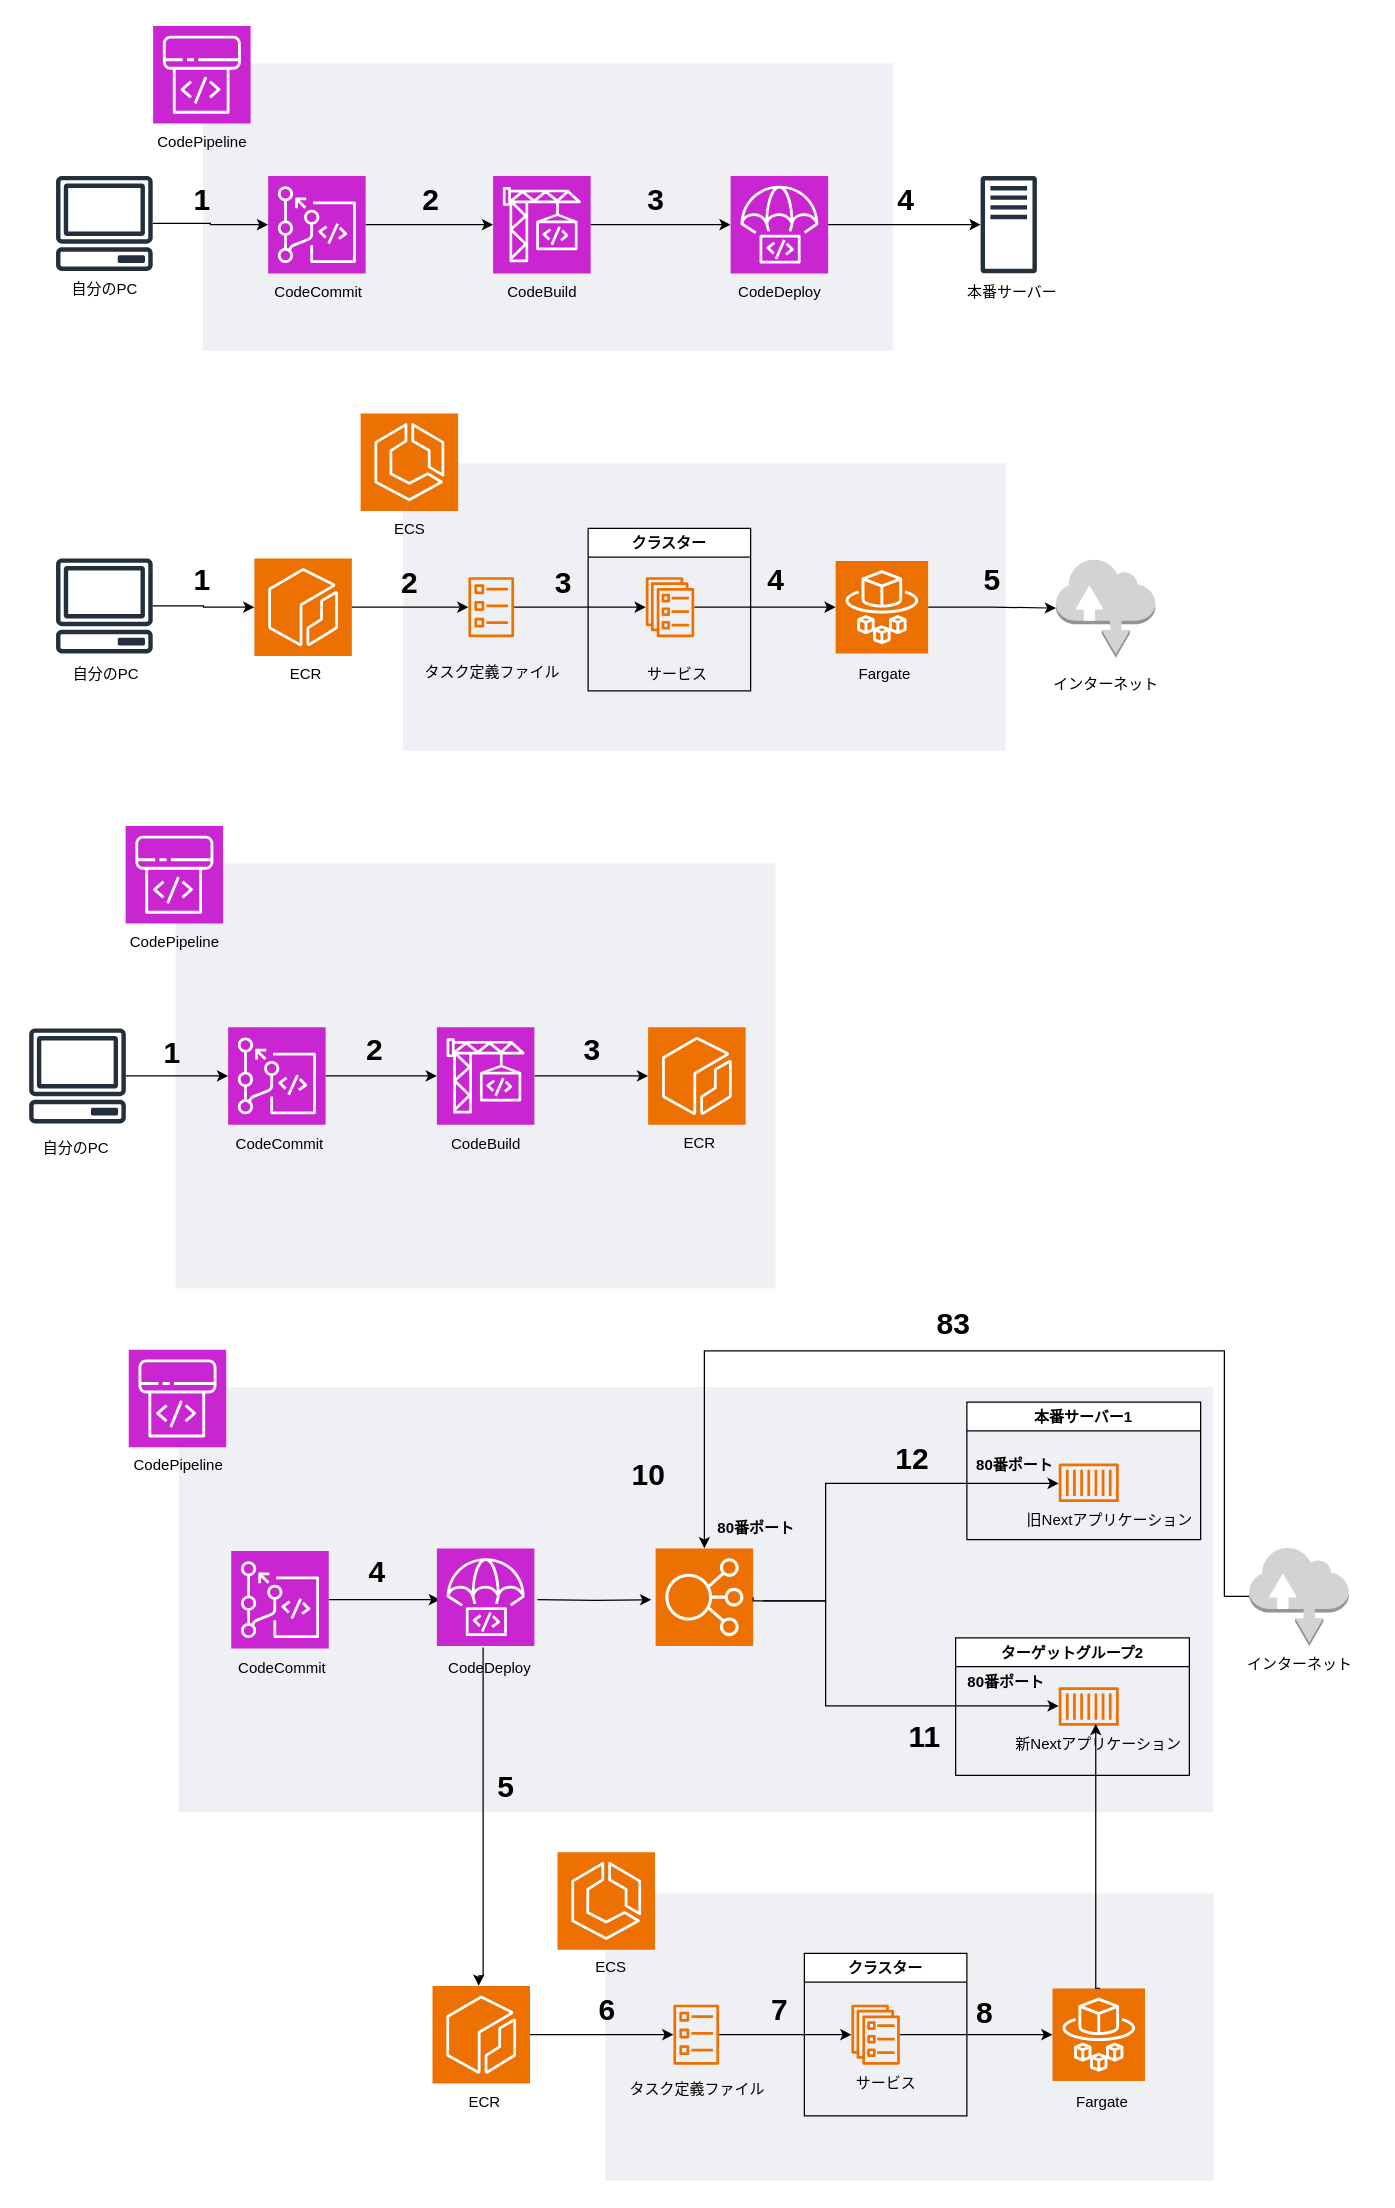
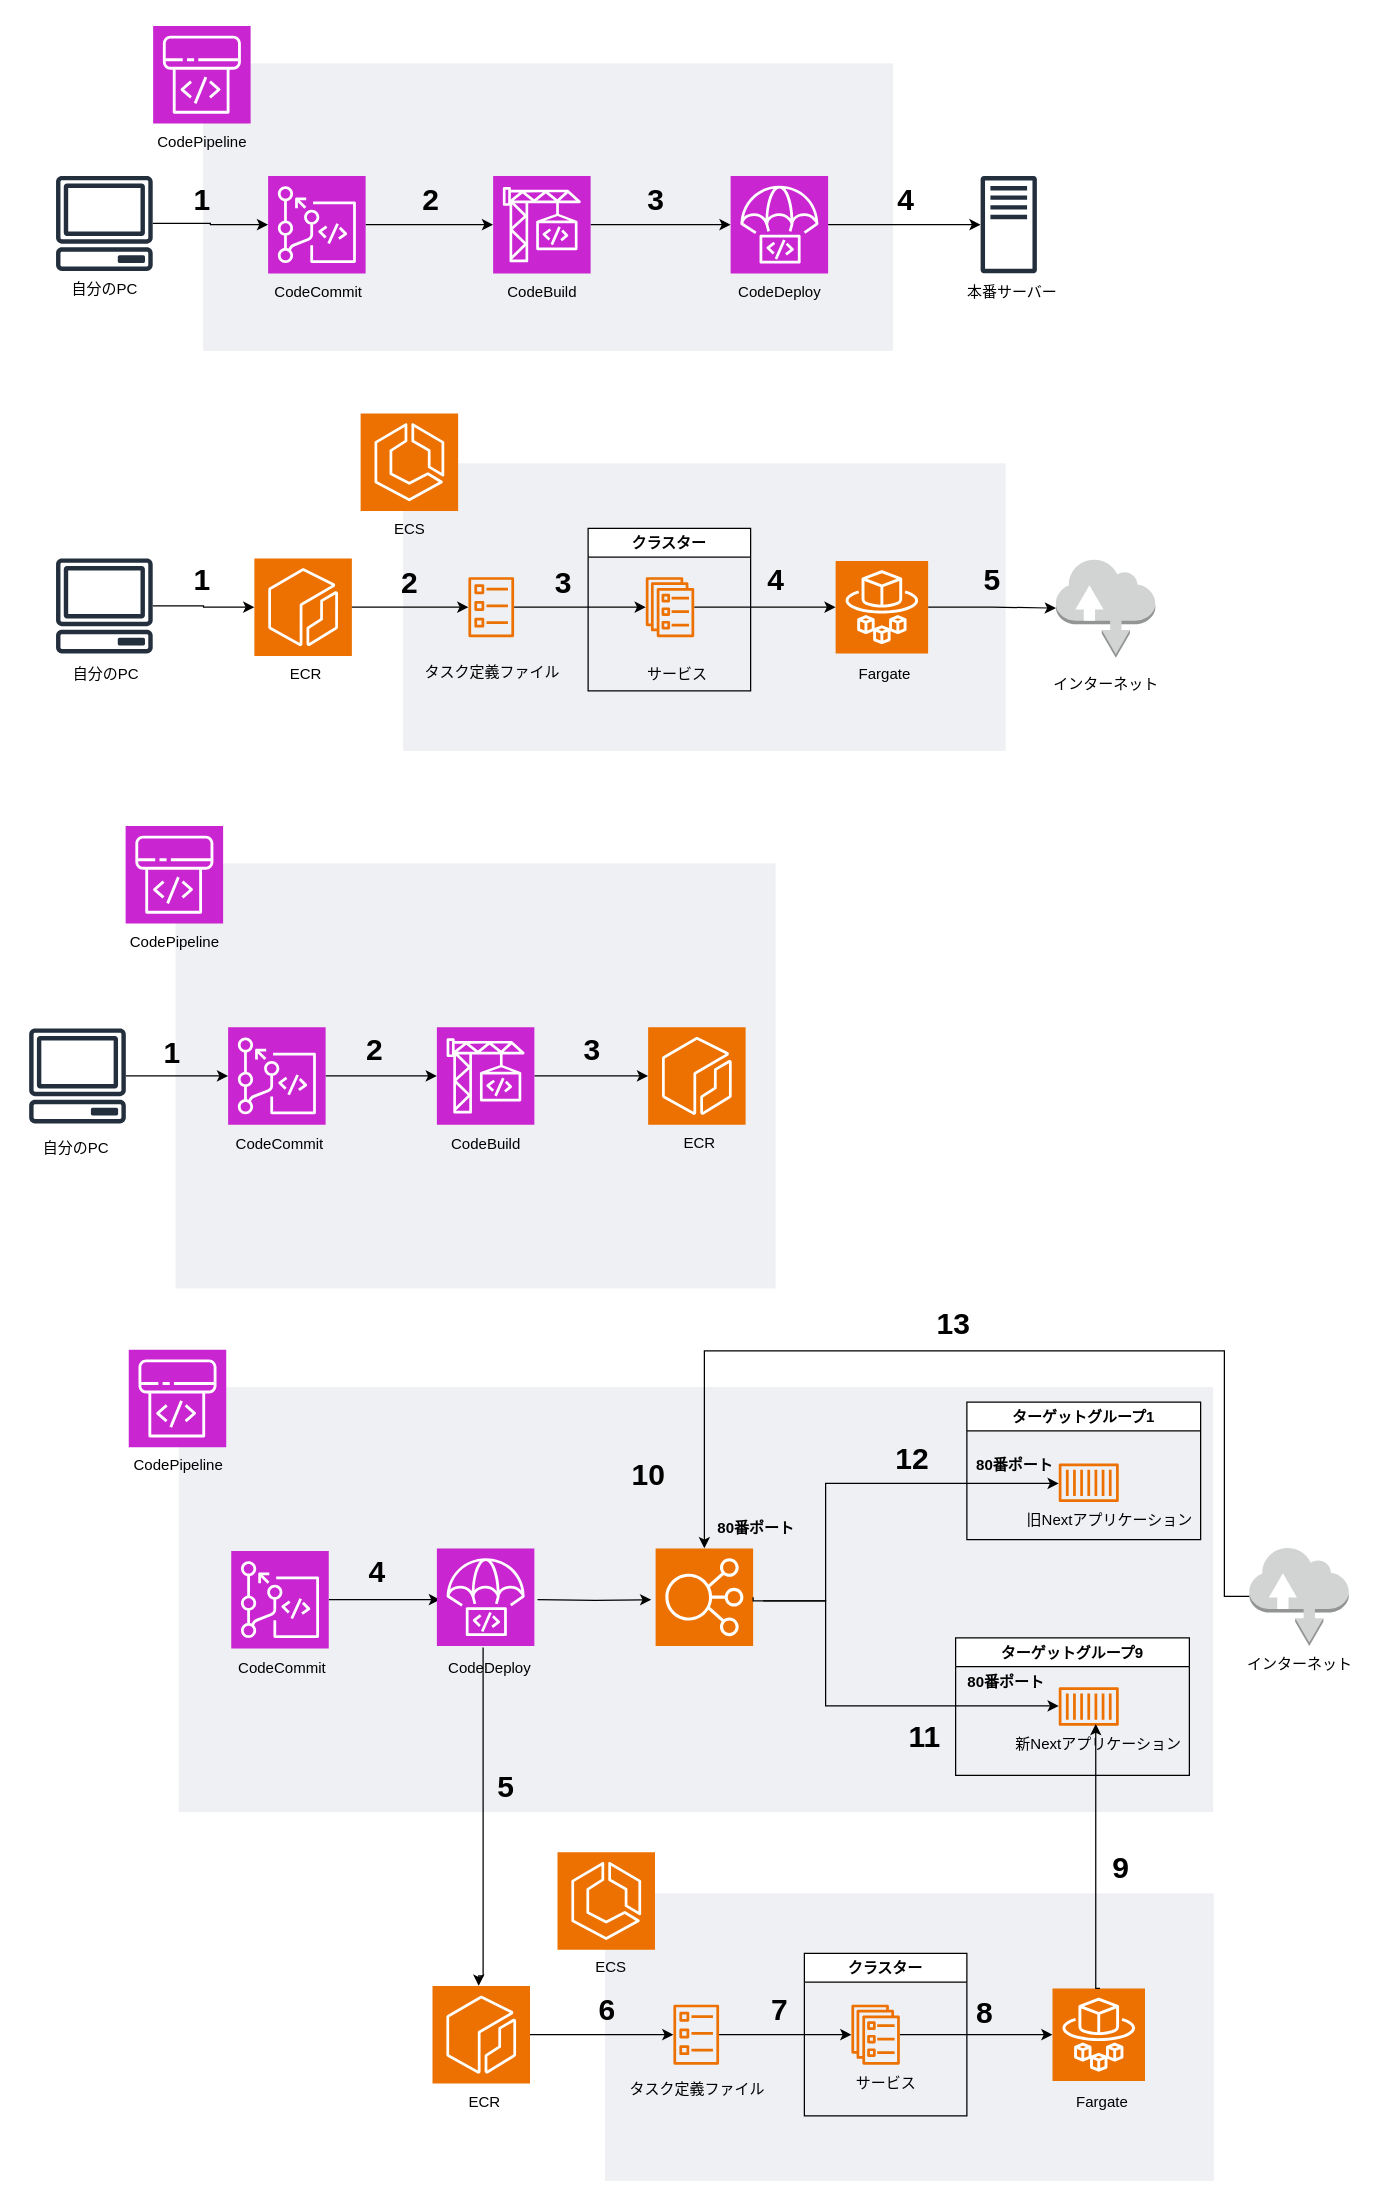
(954, 1324) -> (954, 1324)
(1083, 1417) -> (1083, 1417)
(1072, 1653) -> (1072, 1653)
none -> (1120, 1868)
